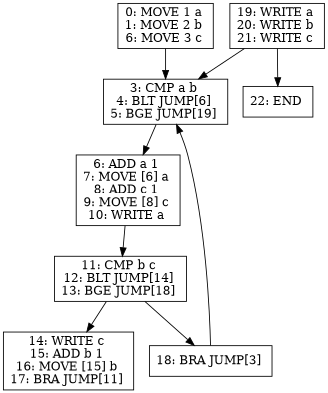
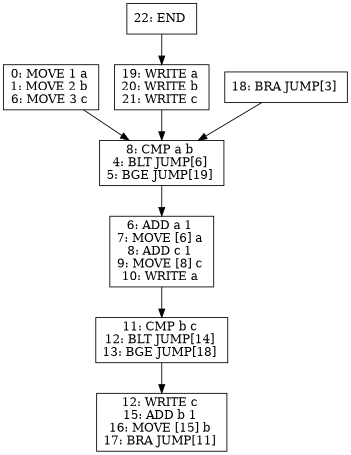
(278, 63) -> (162, 45)
(166, 102) -> (162, 163)
(166, 321) -> none
(69, 361) -> (162, 422)
